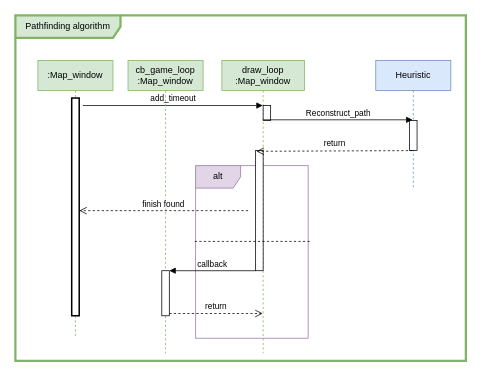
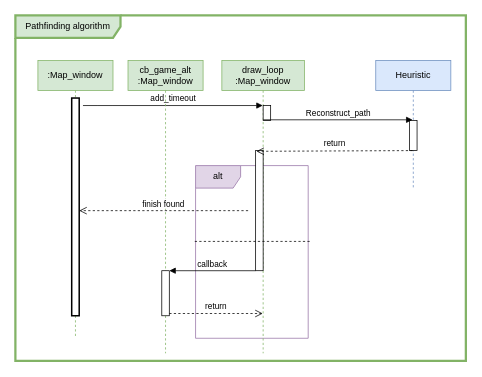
(165, 75) -> (165, 75)
